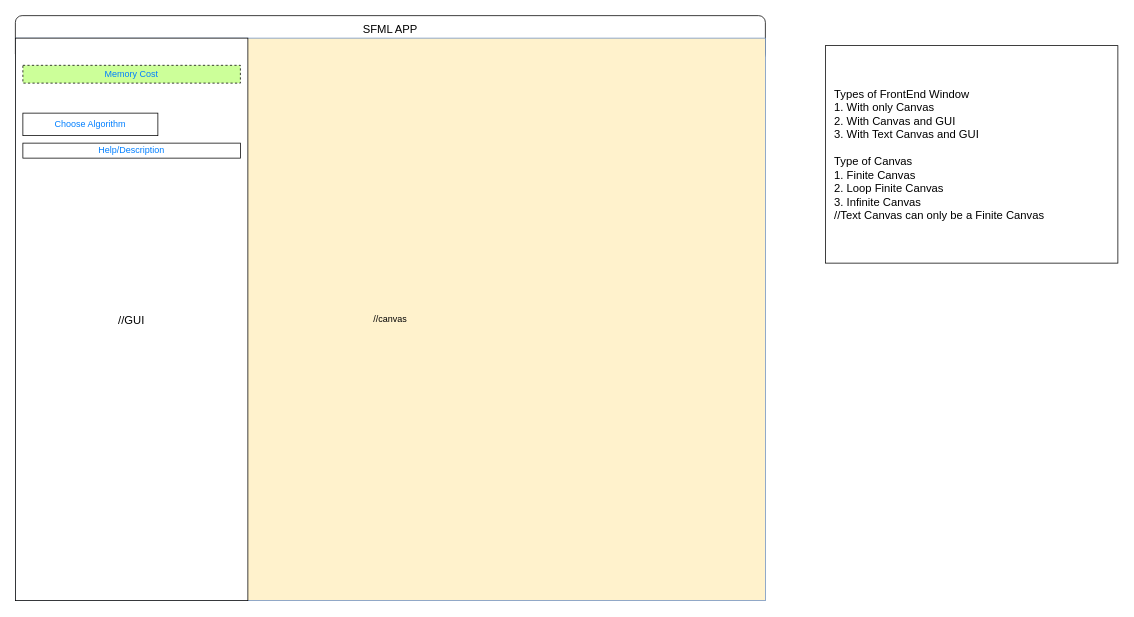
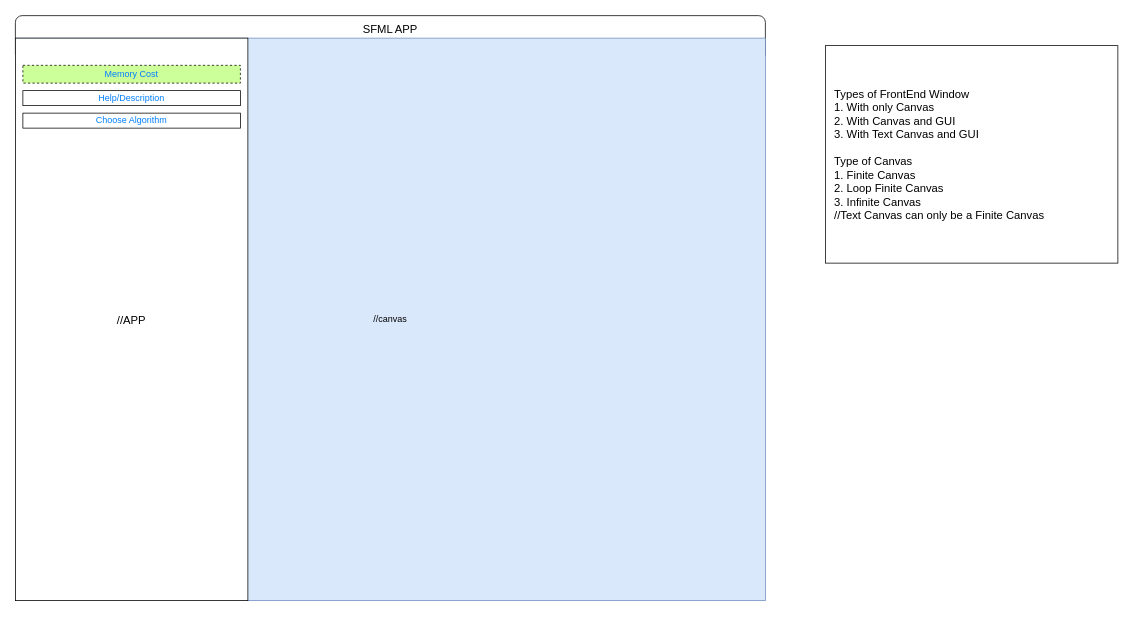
(90, 124) -> (132, 120)
(132, 150) -> (132, 98)
(132, 319) -> (132, 319)
(390, 319) -> (390, 319)
